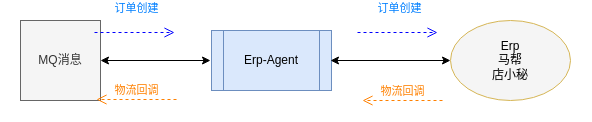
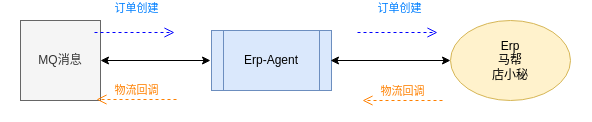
(511, 61) -> (511, 61)
